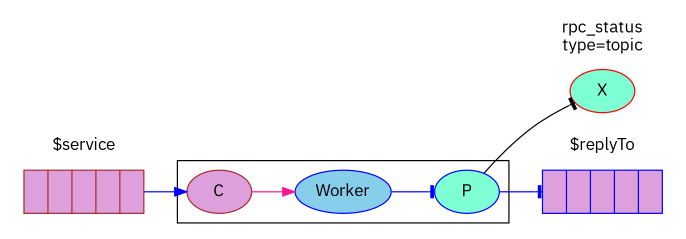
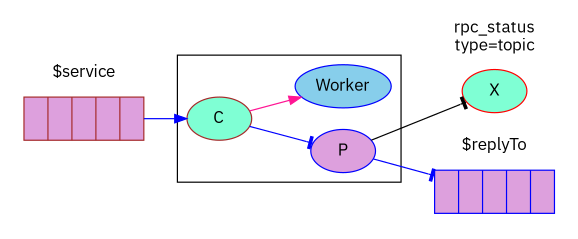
(219, 192) -> (219, 119)
(410, 192) -> (278, 134)
(467, 192) -> (343, 151)
